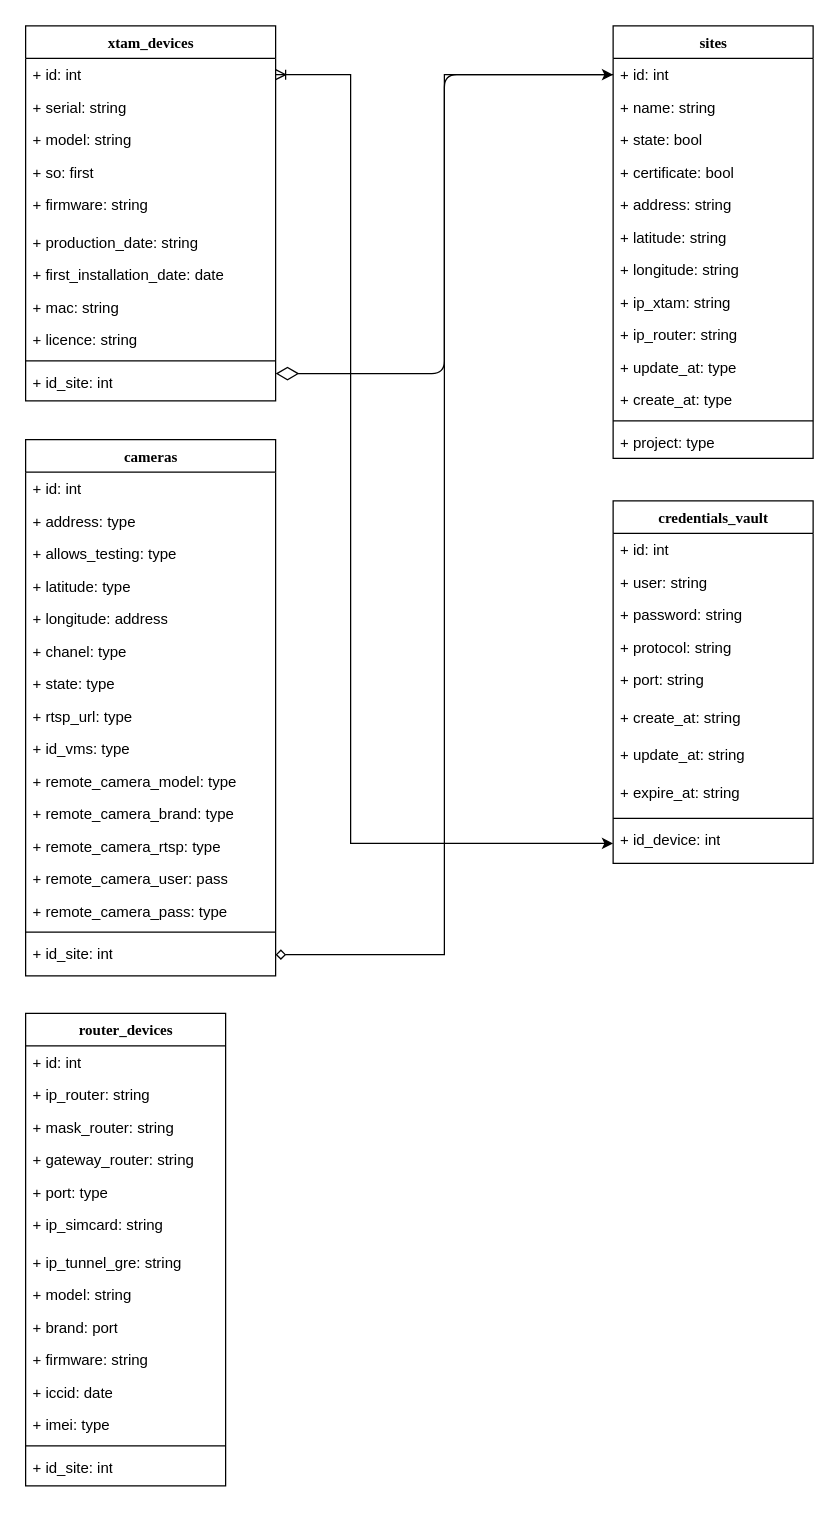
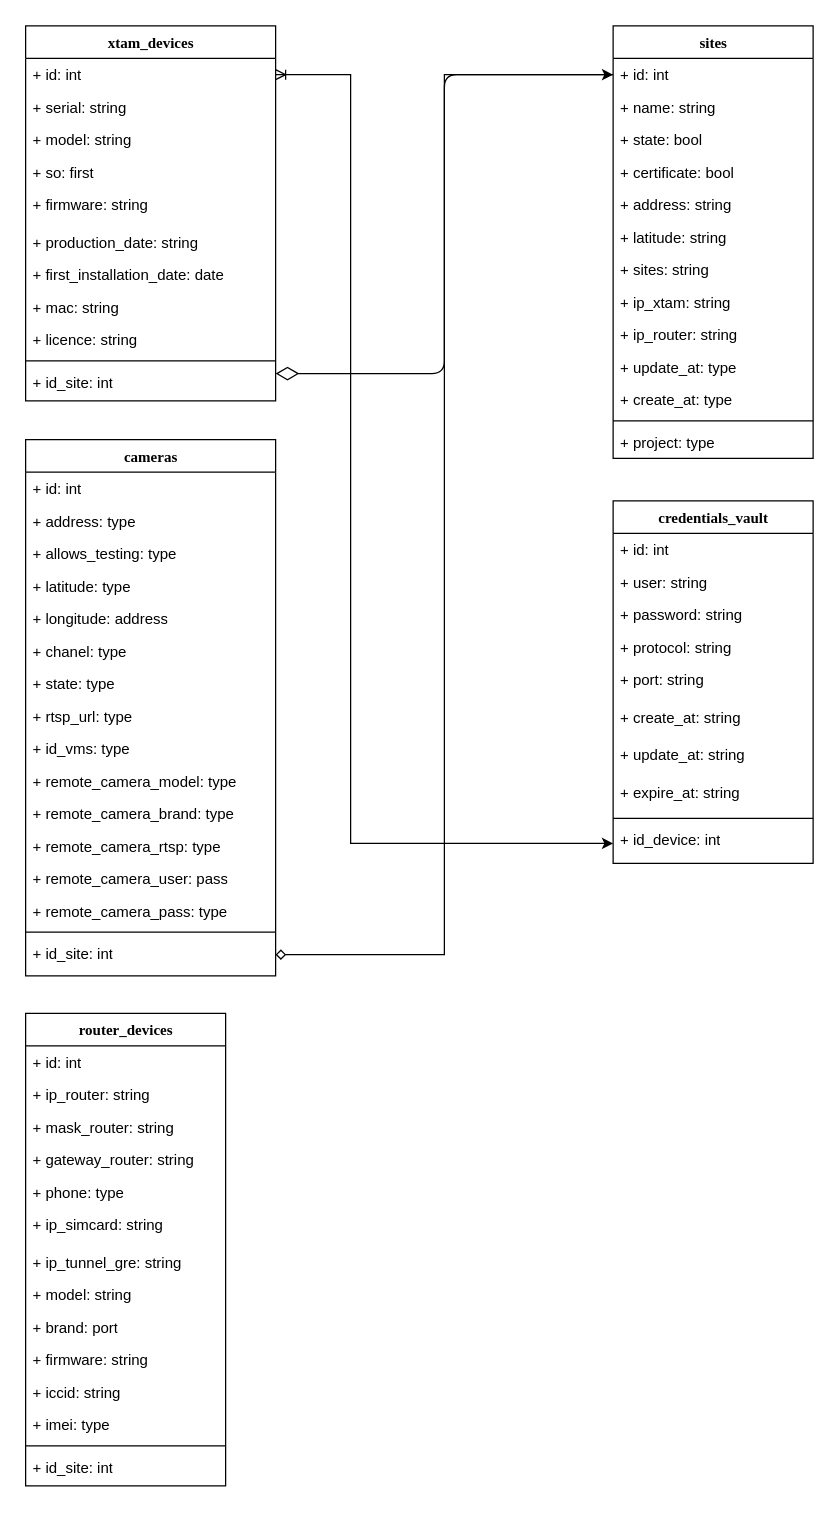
(689, 271) -> (674, 271)
(78, 1193) -> (82, 1193)
(78, 1393) -> (84, 1393)
